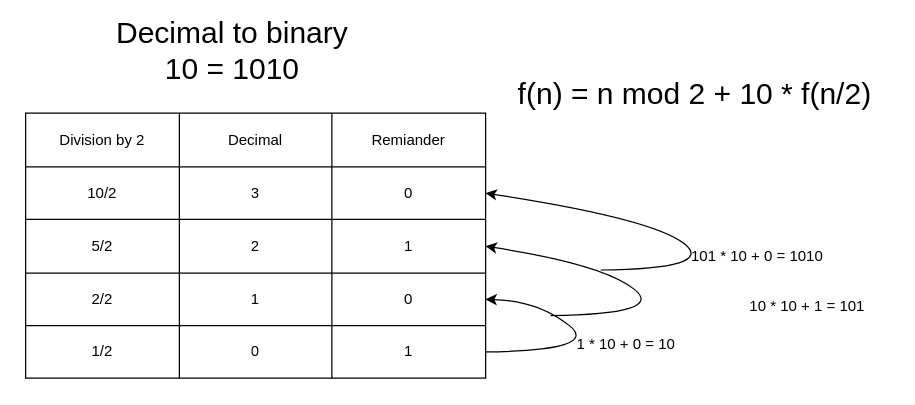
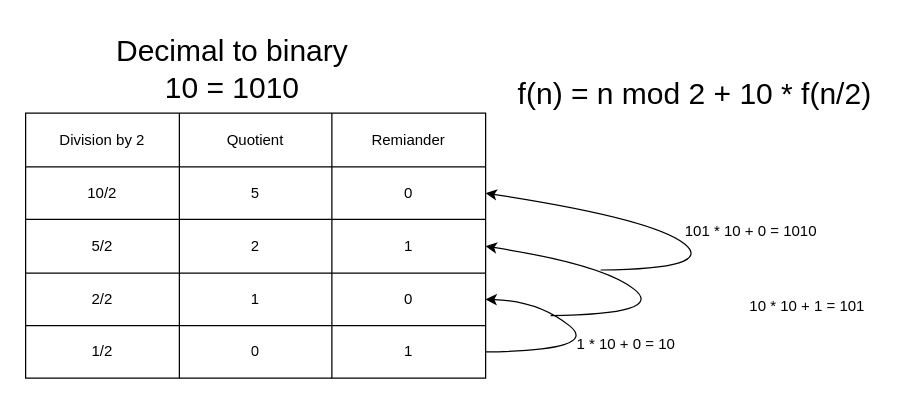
(232, 51) -> (232, 69)
(256, 141) -> (256, 141)
(256, 193) -> (256, 193)
(757, 257) -> (751, 232)
